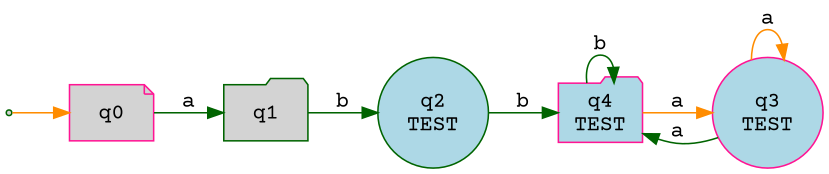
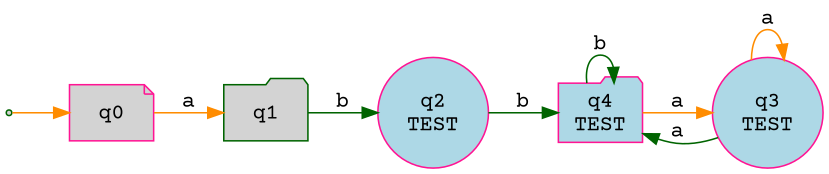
(181, 113) -> (181, 113)
(433, 113) -> (433, 113)
